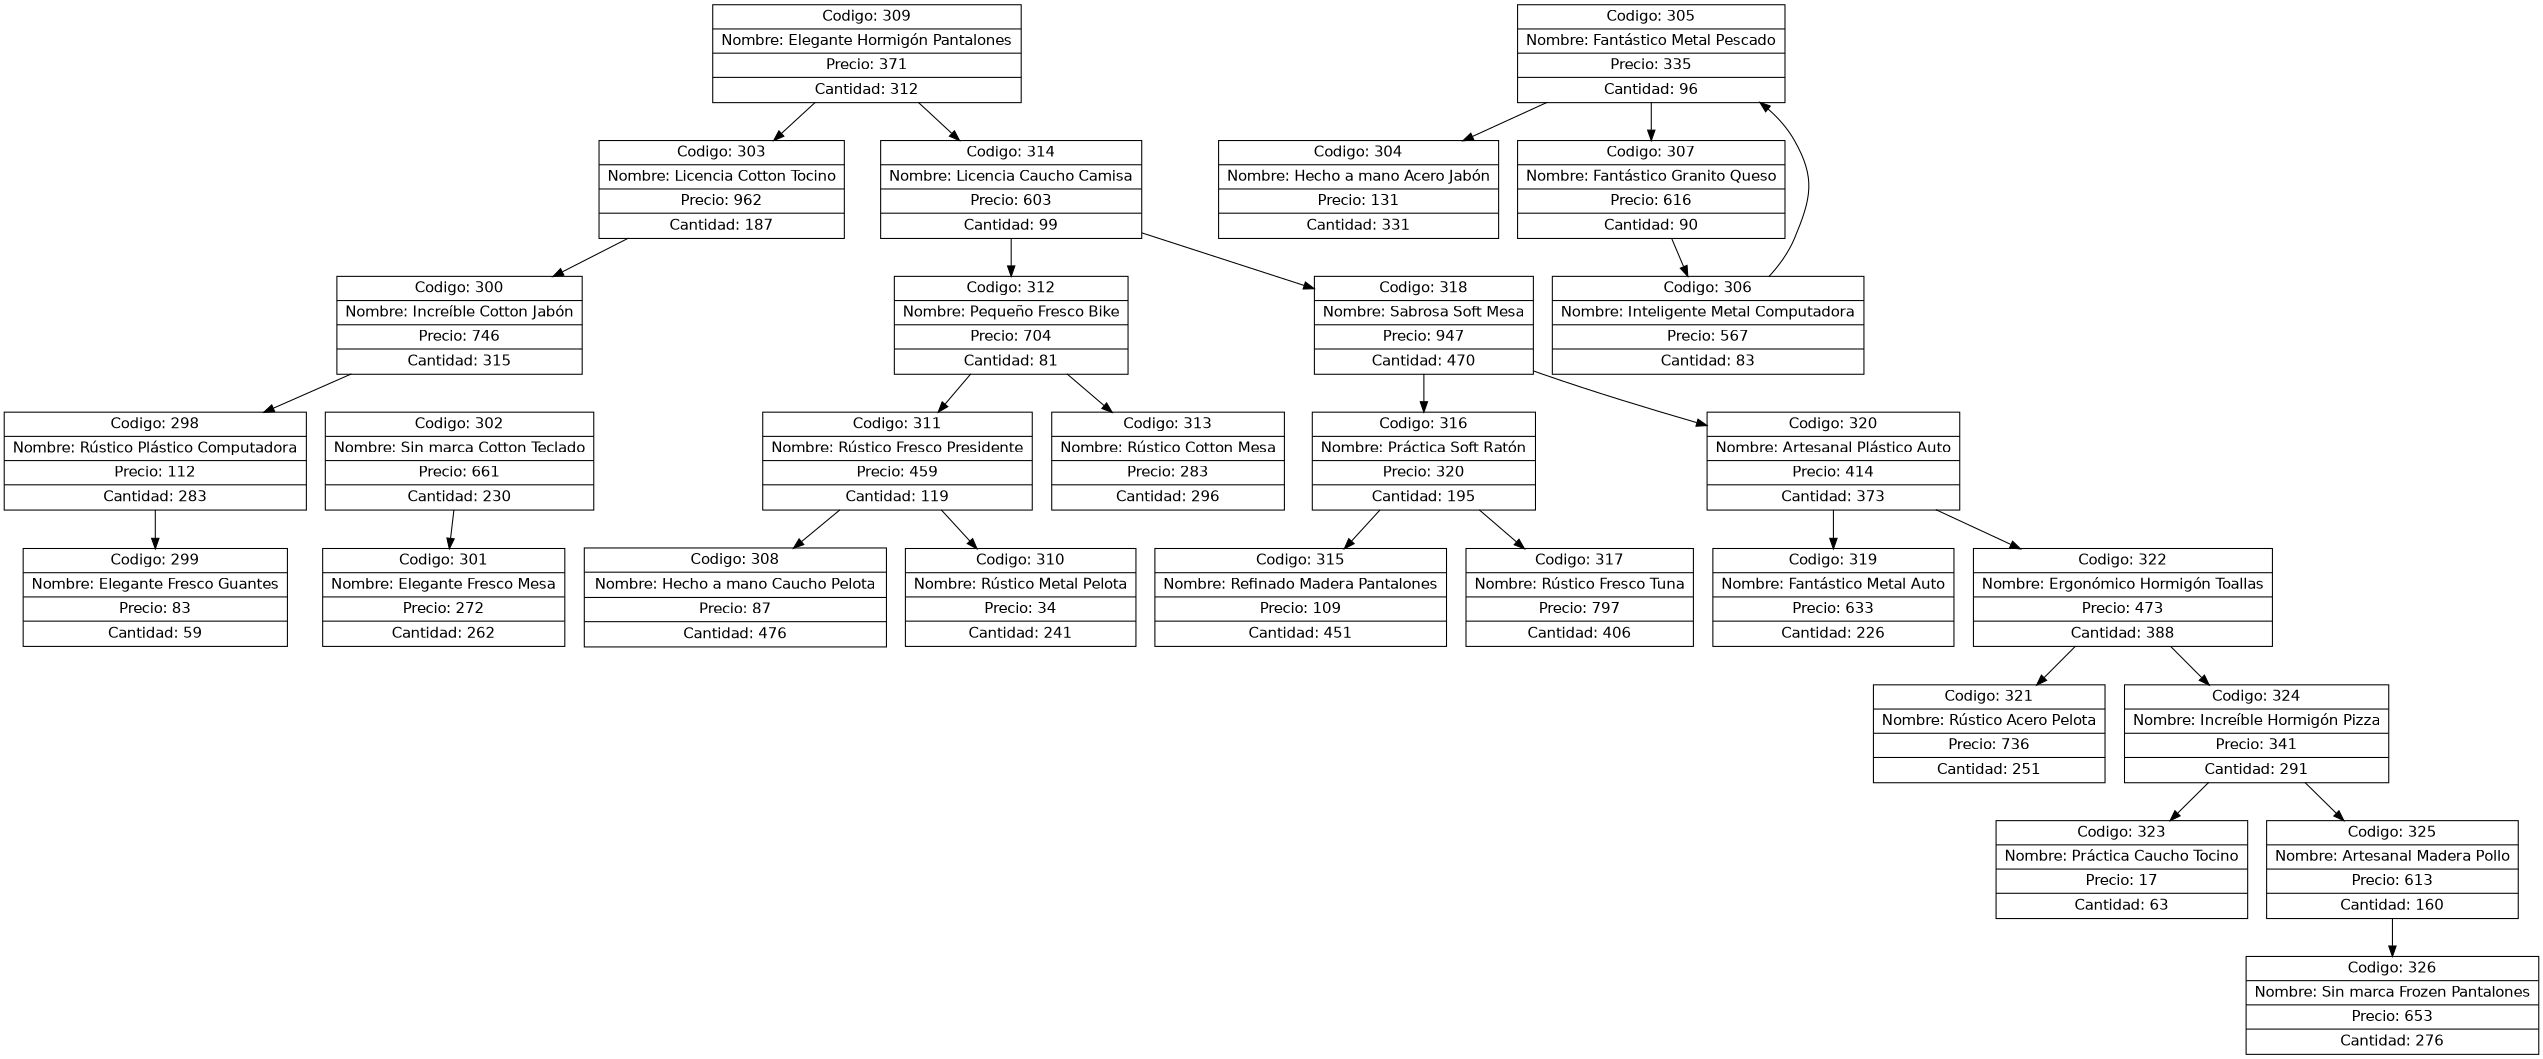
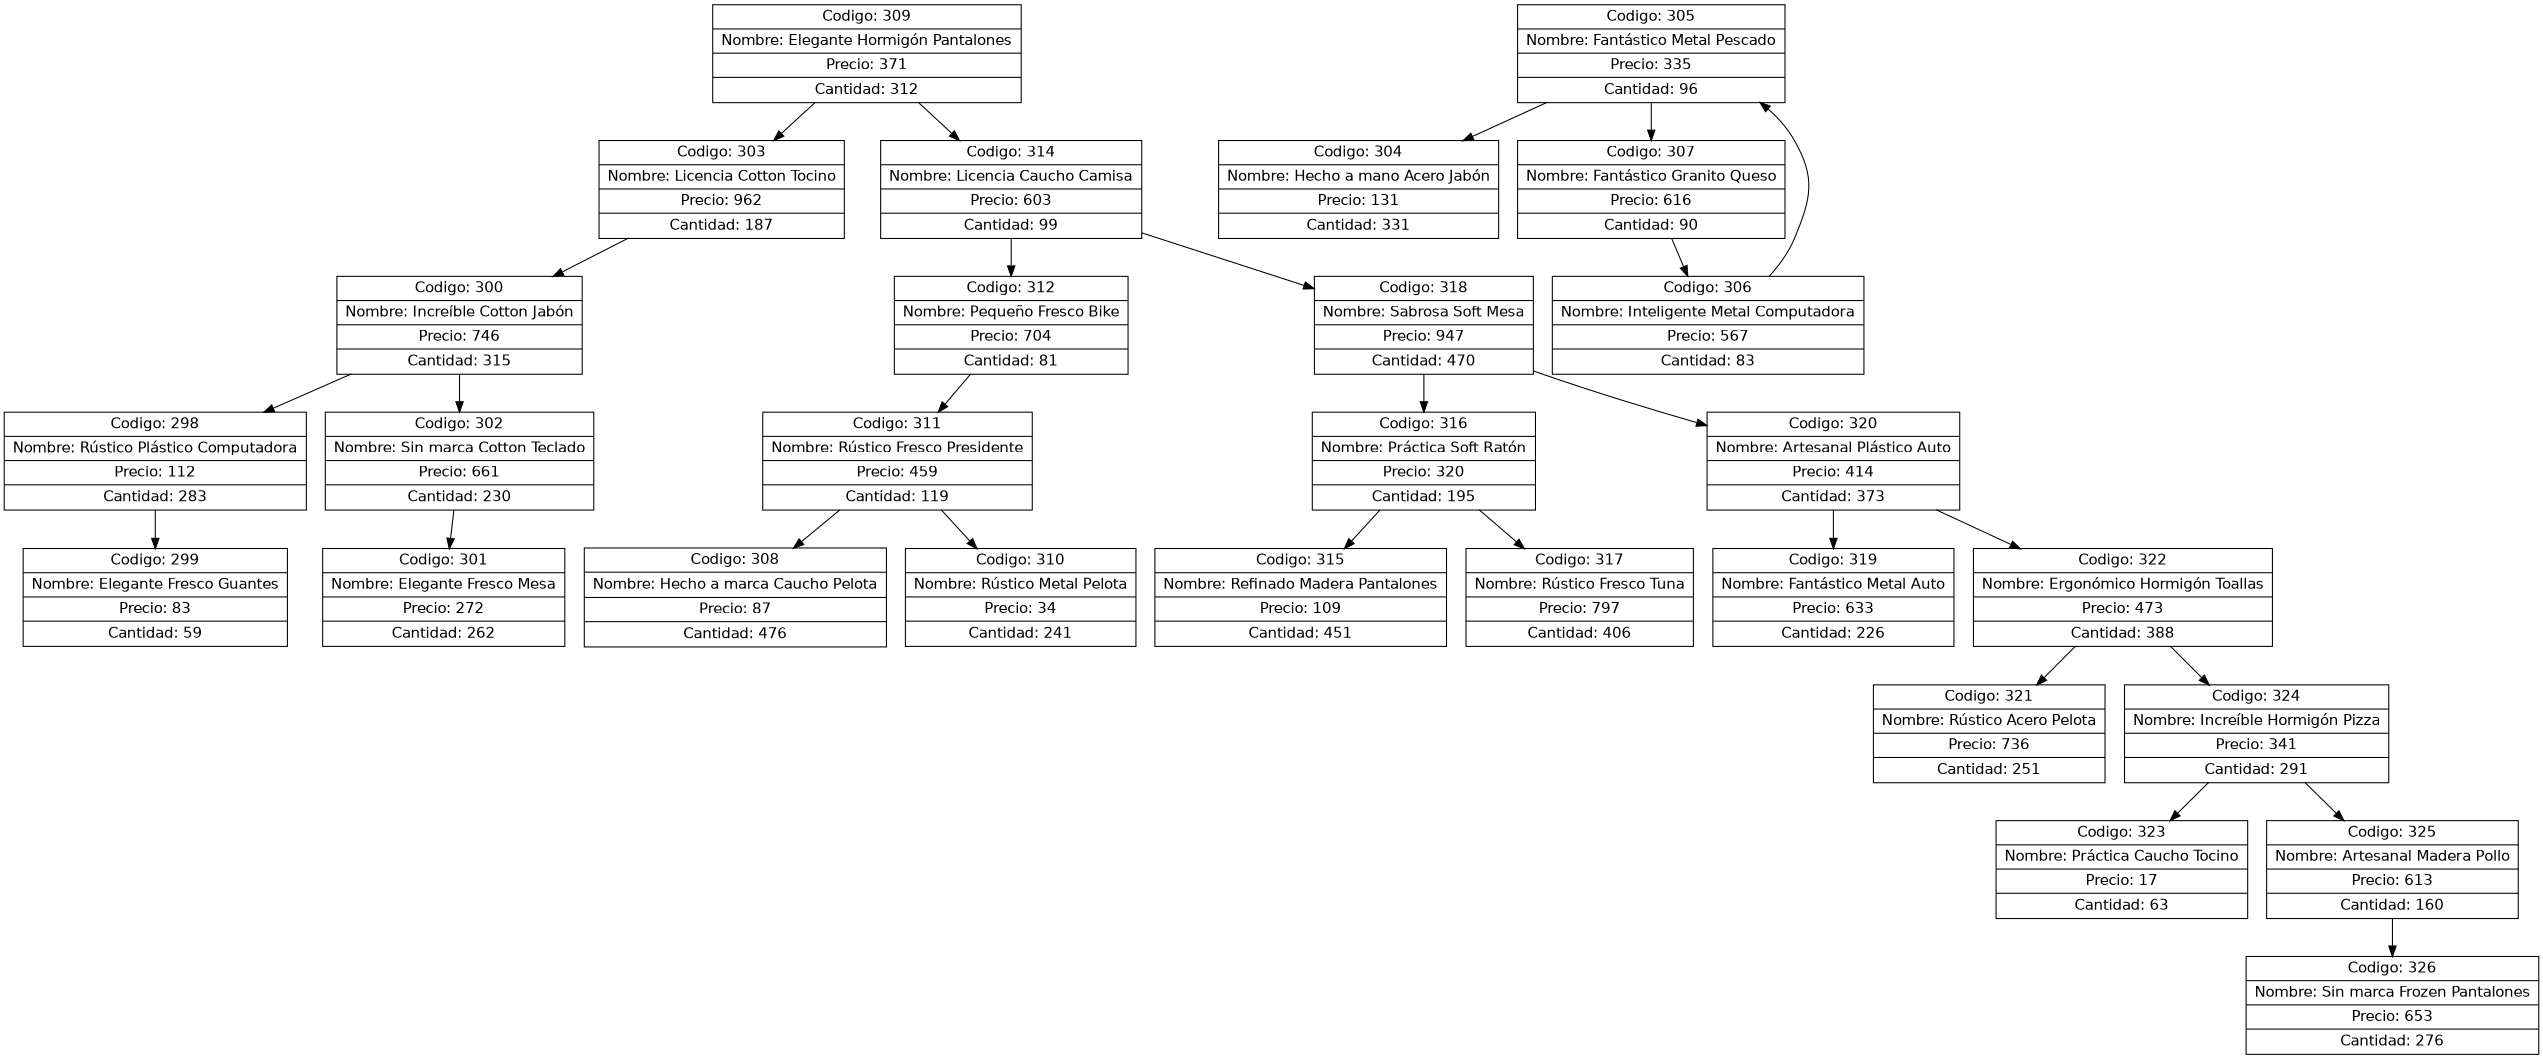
none -> (460, 388)
(1168, 461) -> none
(735, 584) -> (735, 584)
